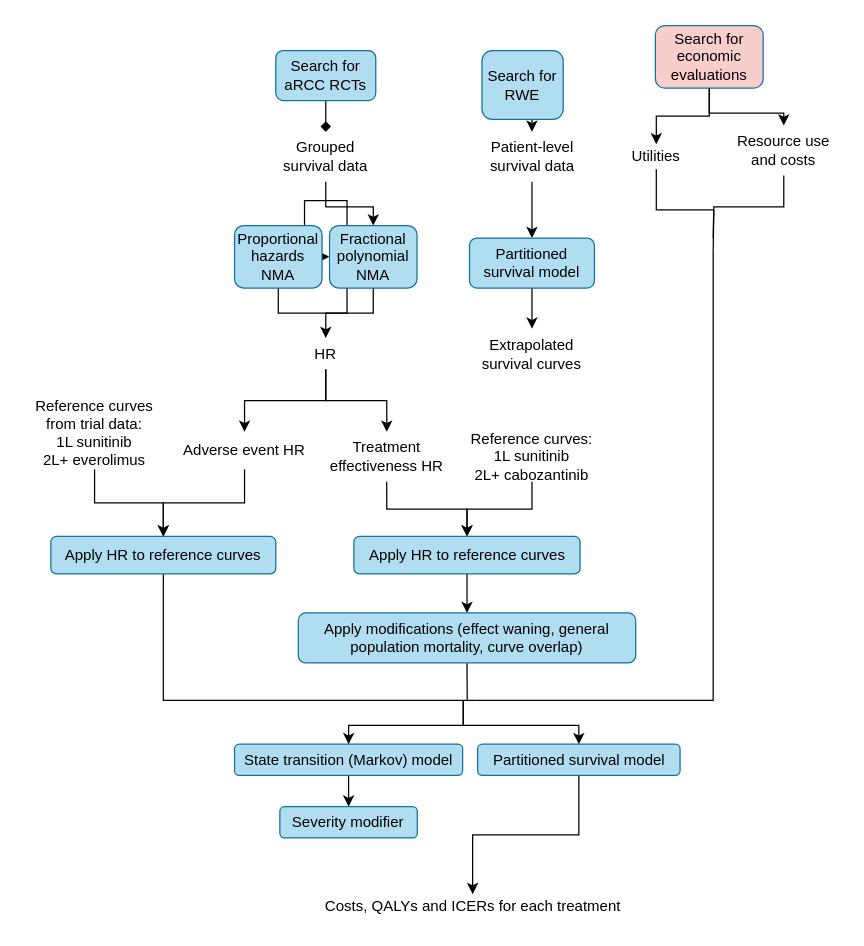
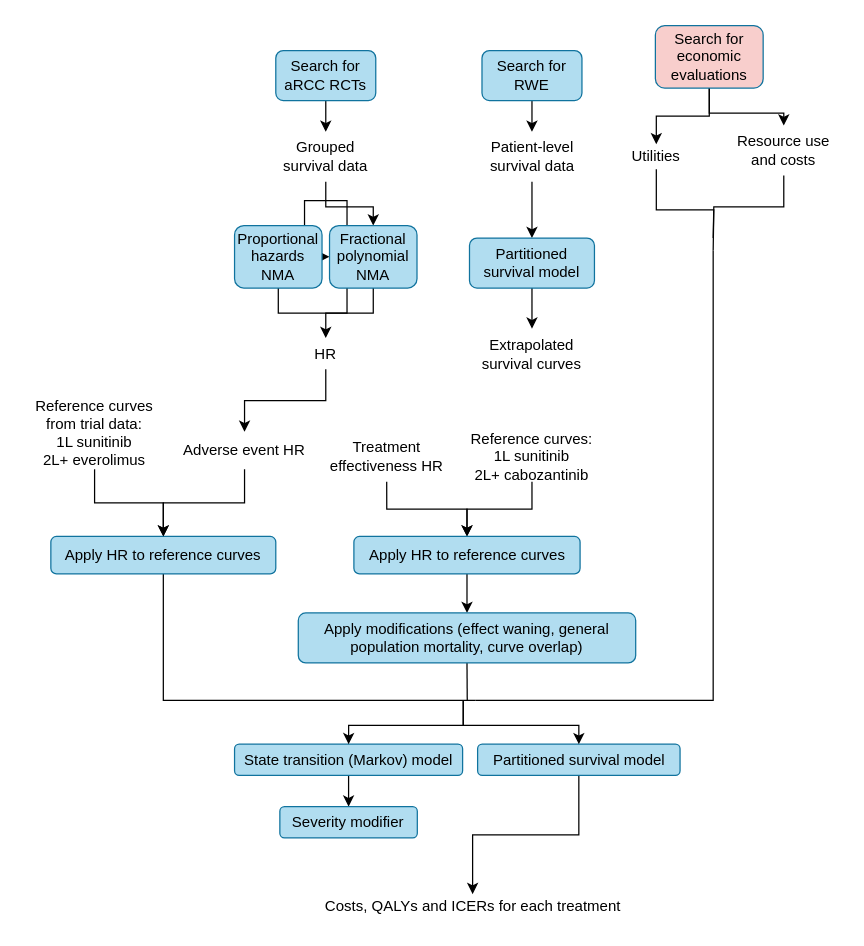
(523, 85) -> (532, 76)
(326, 121) -> (326, 122)
(368, 401) -> none
